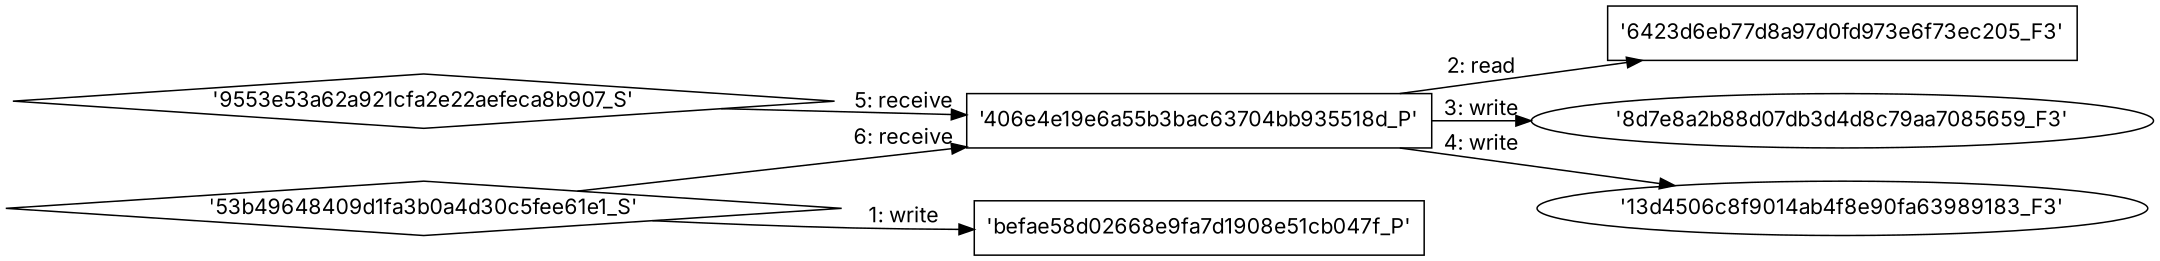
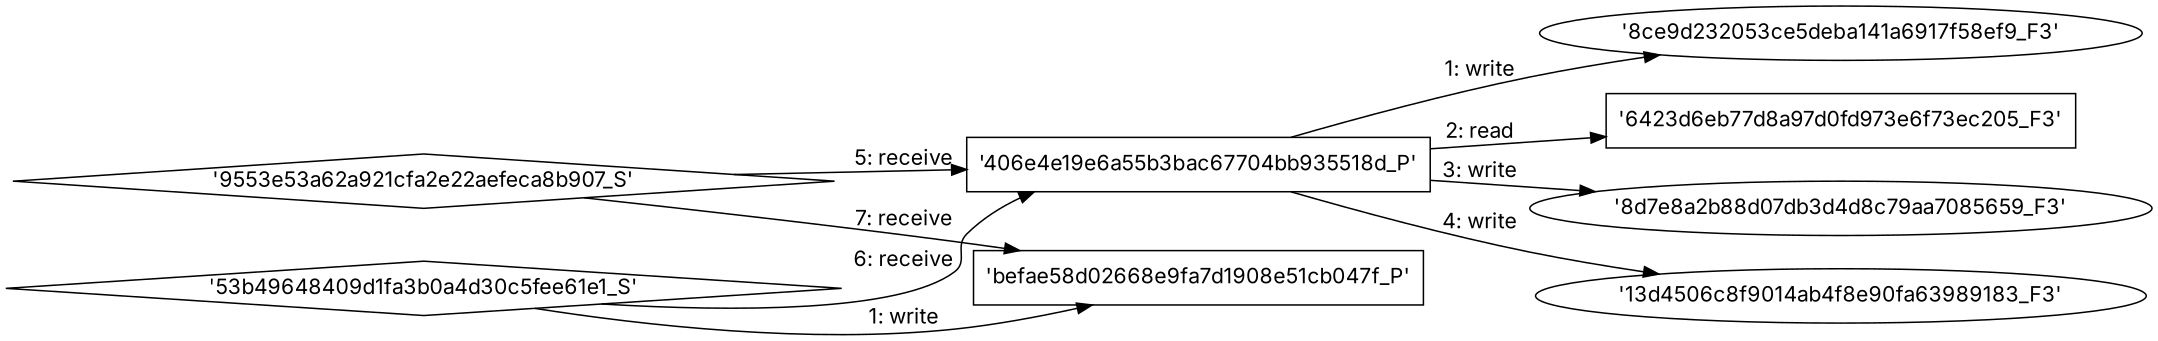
none -> (1841, 33)
(1199, 121) -> (1198, 165)
none -> (794, 222)
